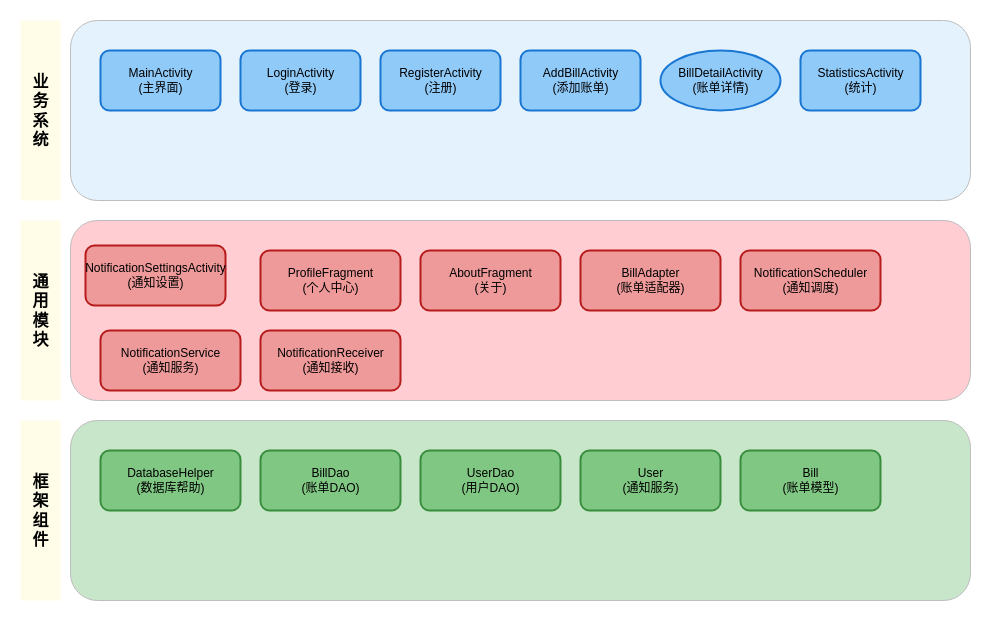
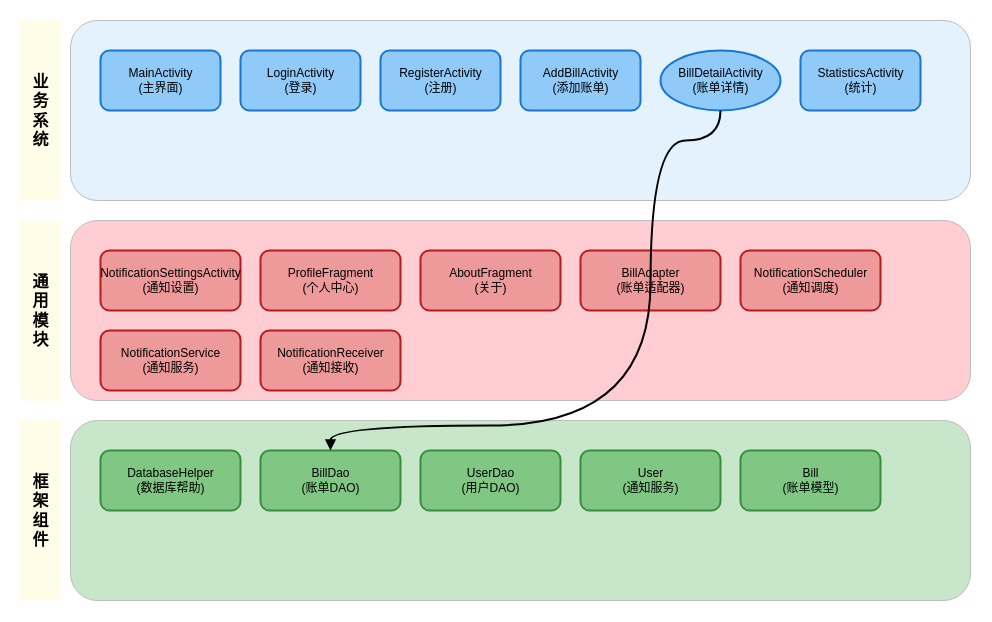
(156, 276) -> (171, 281)
none -> (620, 379)
